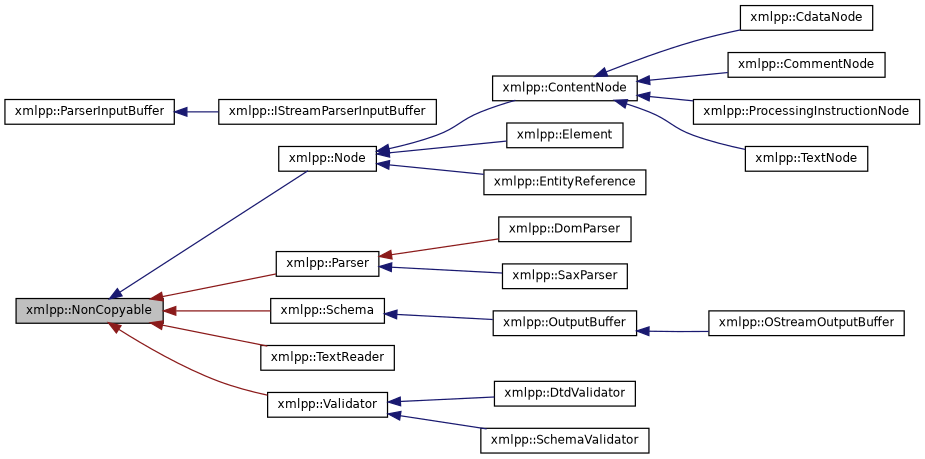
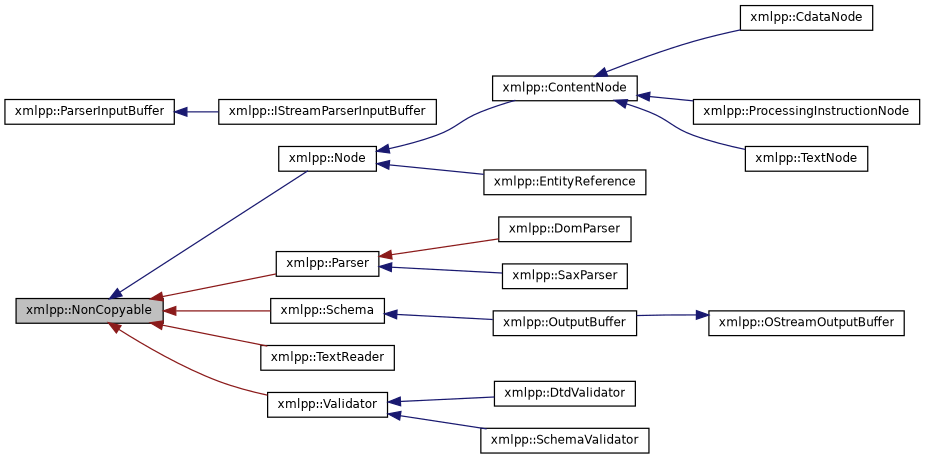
(807, 65) -> none
(565, 135) -> none
(679, 332) -> (666, 315)
